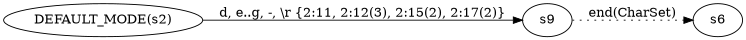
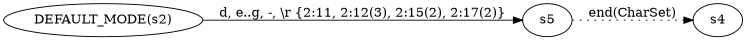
(547, 20) -> (547, 20)
(718, 20) -> (718, 20)
